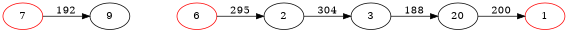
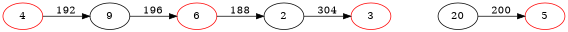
(240, 11) -> (240, 11)
(23, 16) -> (23, 16)
none -> (149, 16)
(371, 16) -> (371, 16)
(411, 16) -> none
(545, 16) -> (545, 16)
